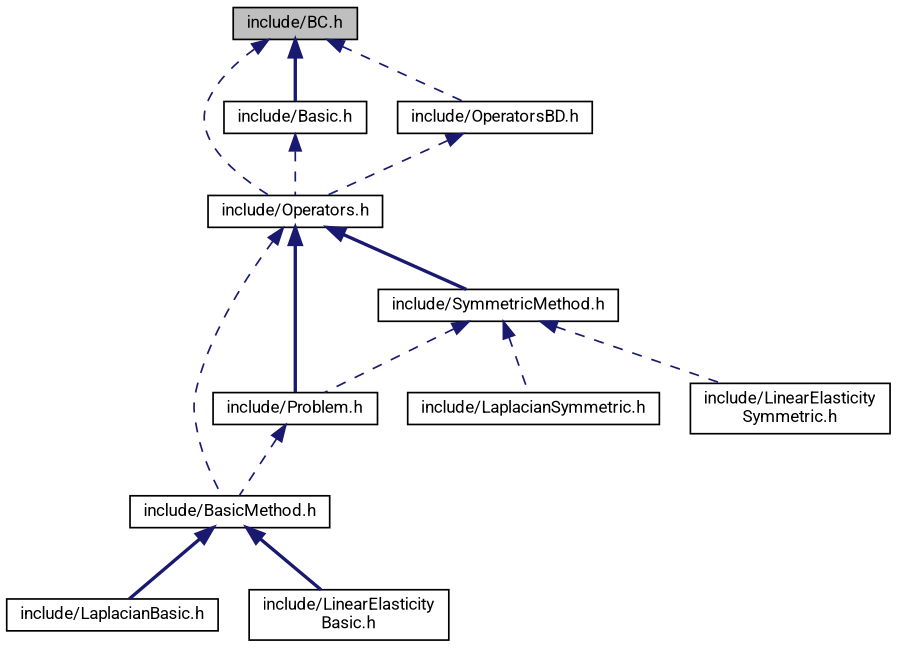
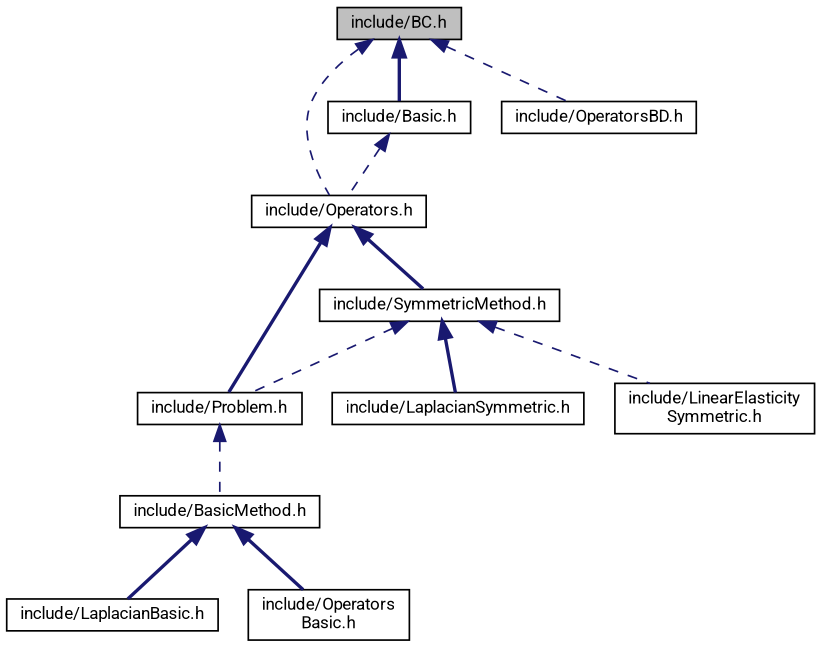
(387, 168) -> none
(204, 362) -> none
(519, 365) -> (450, 365)
(349, 615) -> (329, 615)
